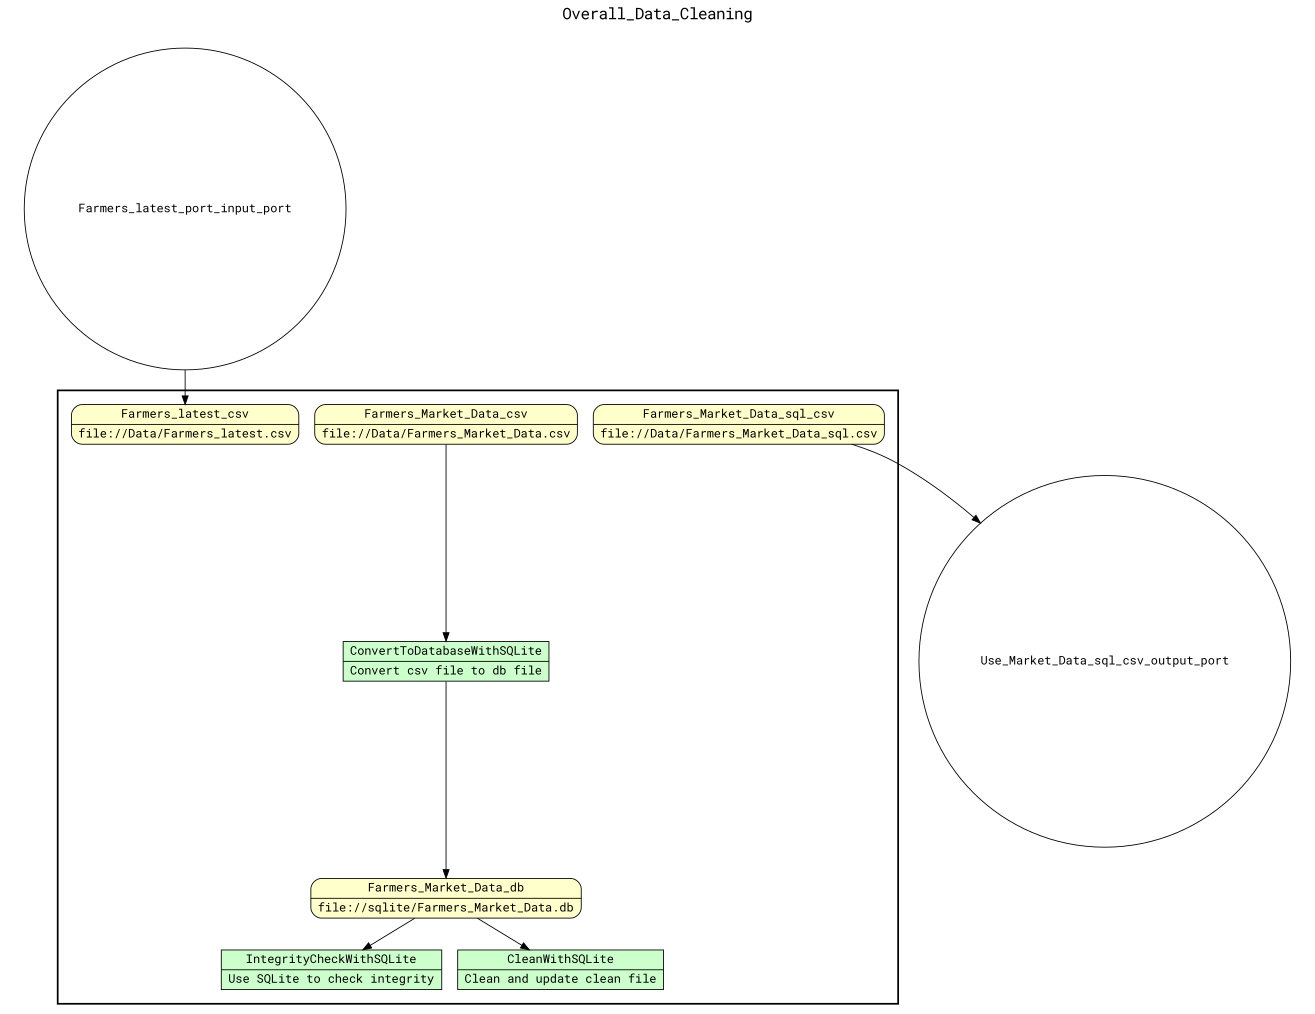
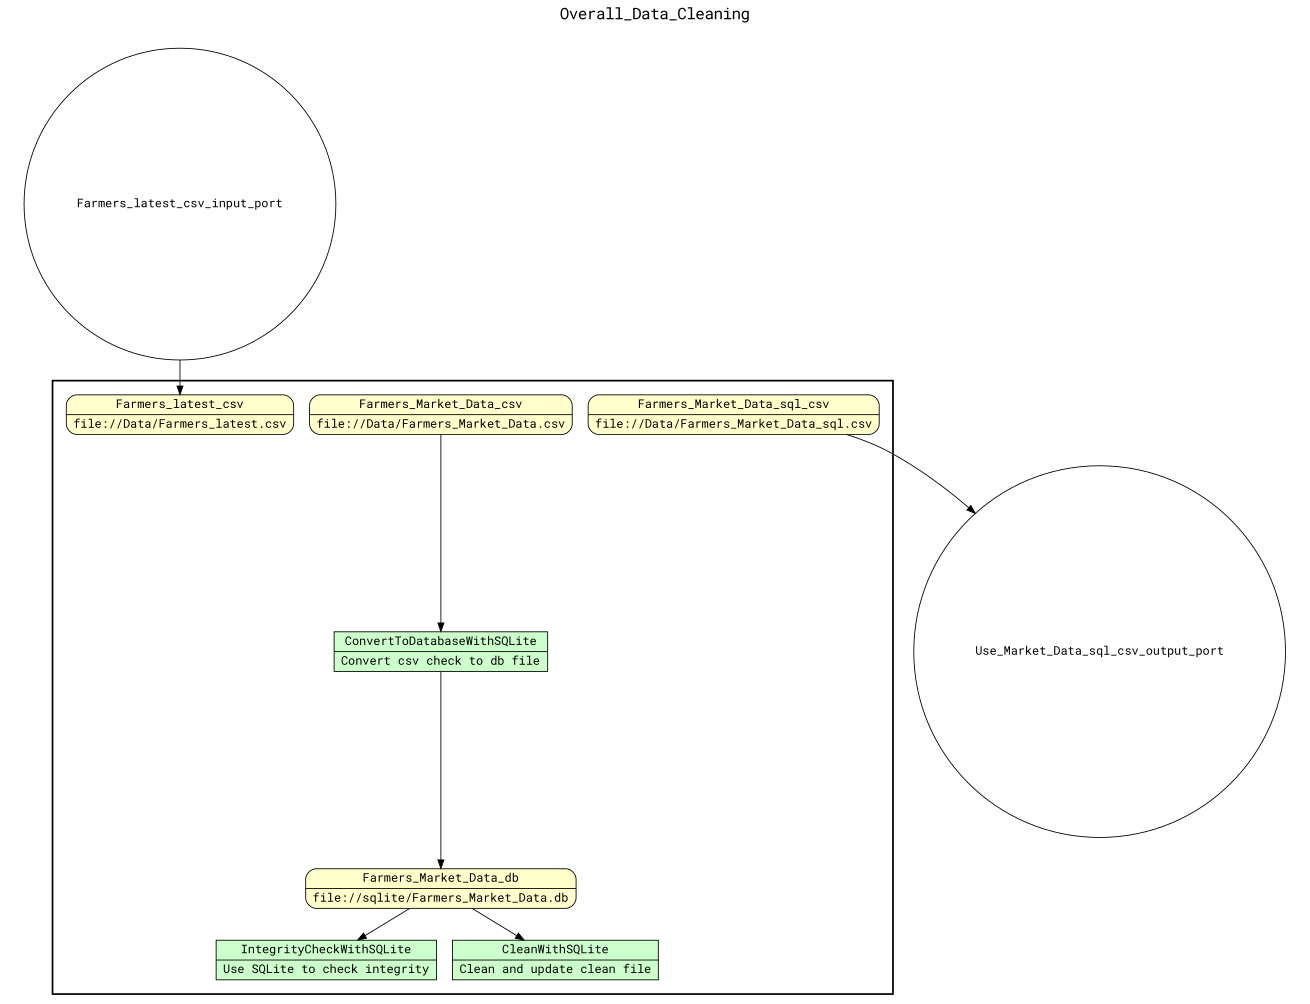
(185, 209) -> (180, 204)
(446, 671) -> (441, 661)
